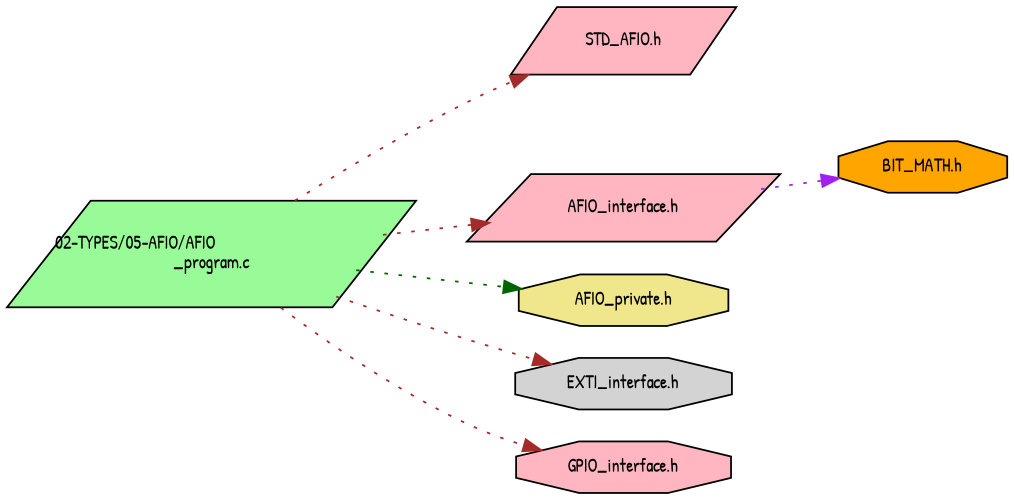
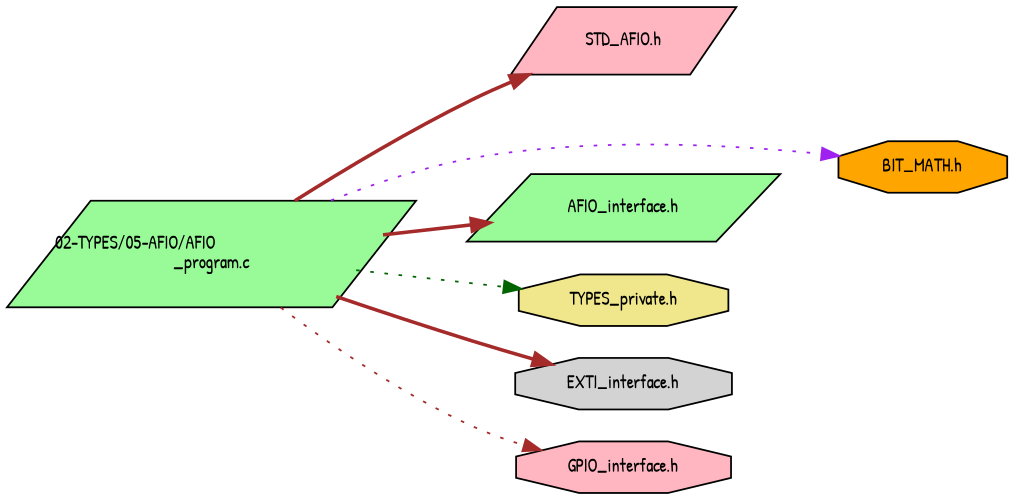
(401, 137) -> (401, 137)
(791, 185) -> (573, 147)
(624, 208) -> (624, 208)
(427, 230) -> (427, 230)
(624, 300) -> (624, 300)
(435, 329) -> (435, 329)
